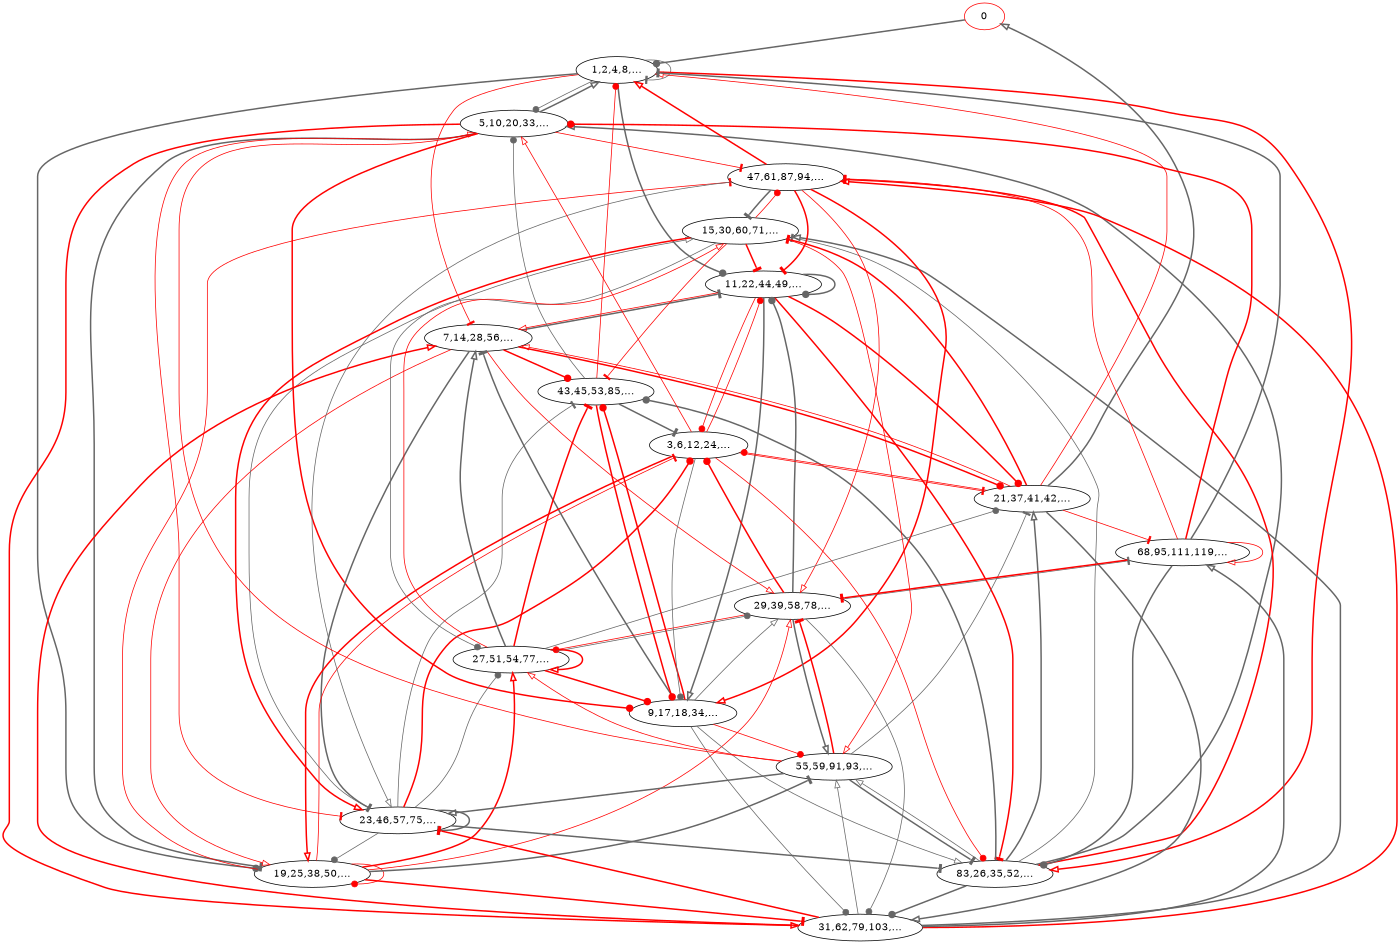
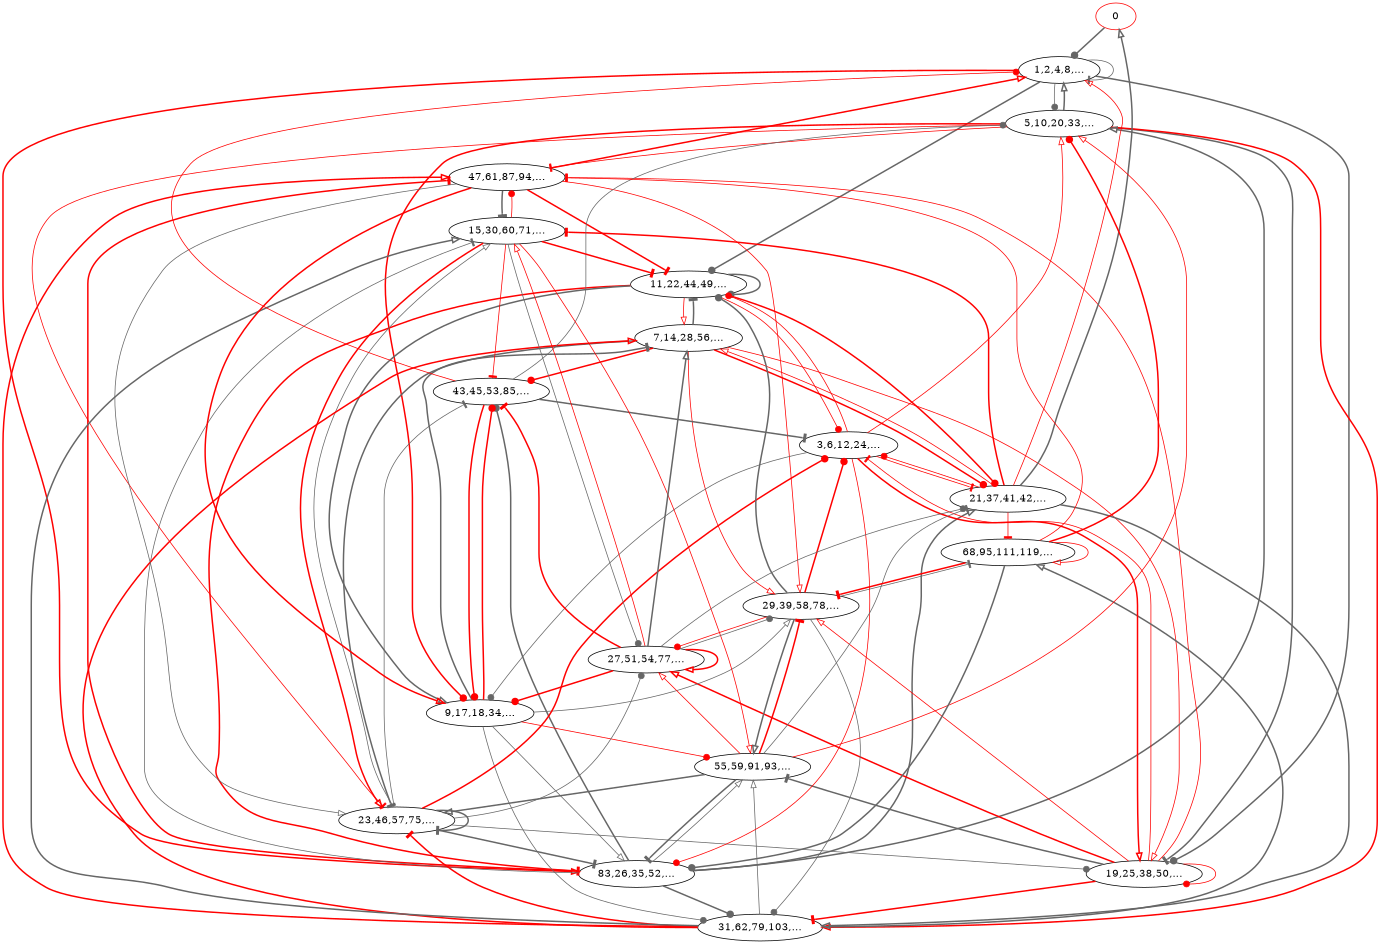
(1166, 127) -> none
(435, 151) -> none
